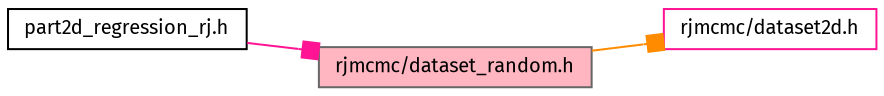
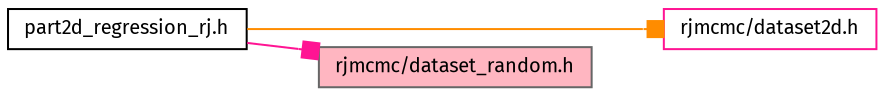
(617, 48) -> (445, 29)
